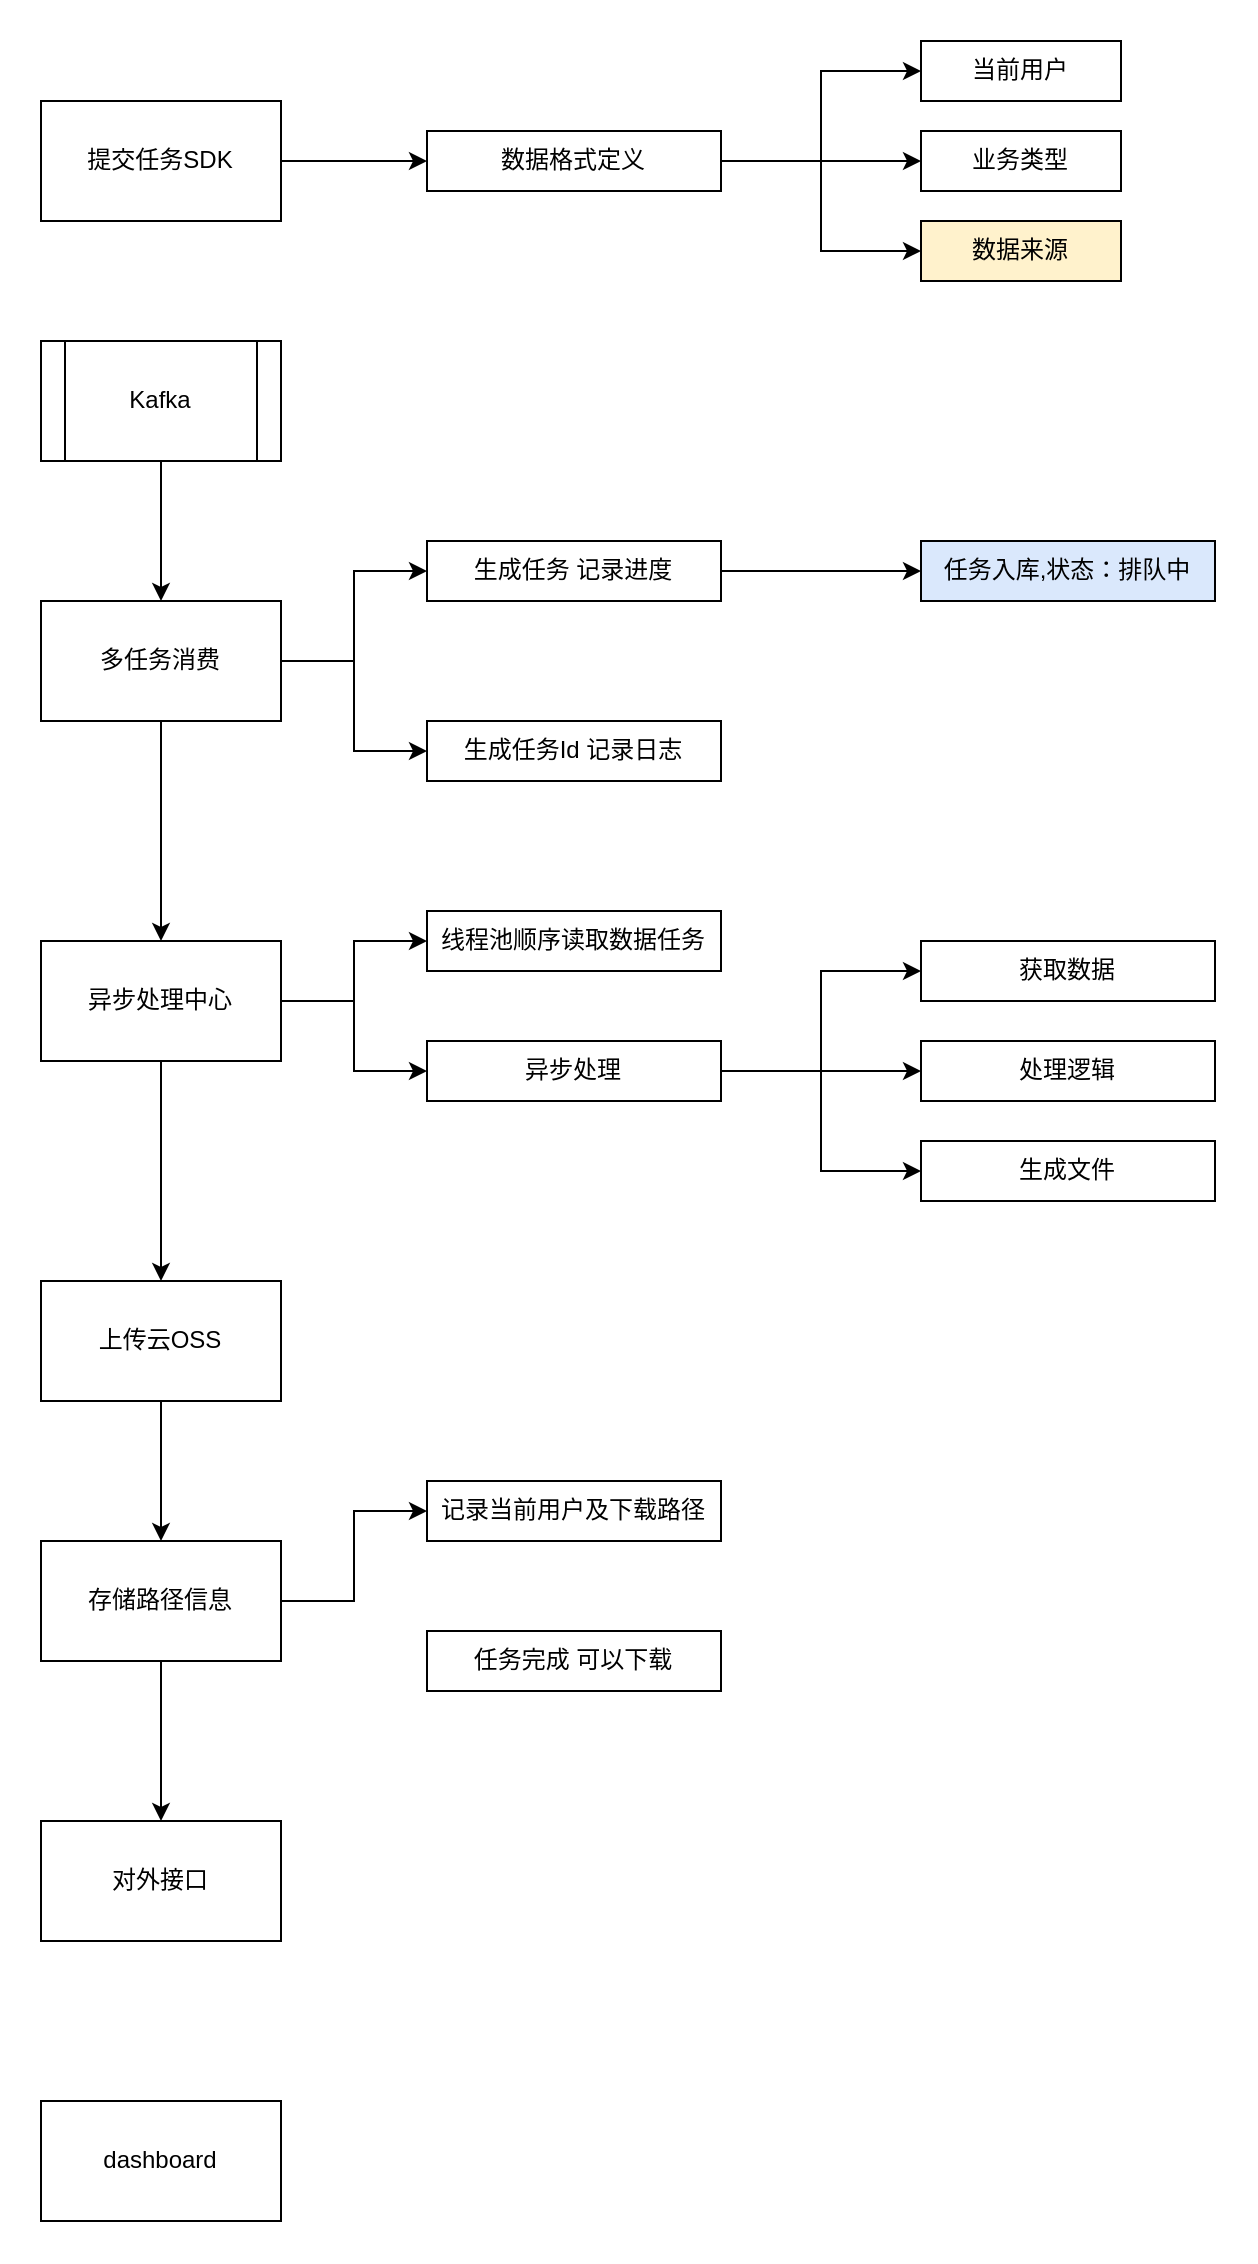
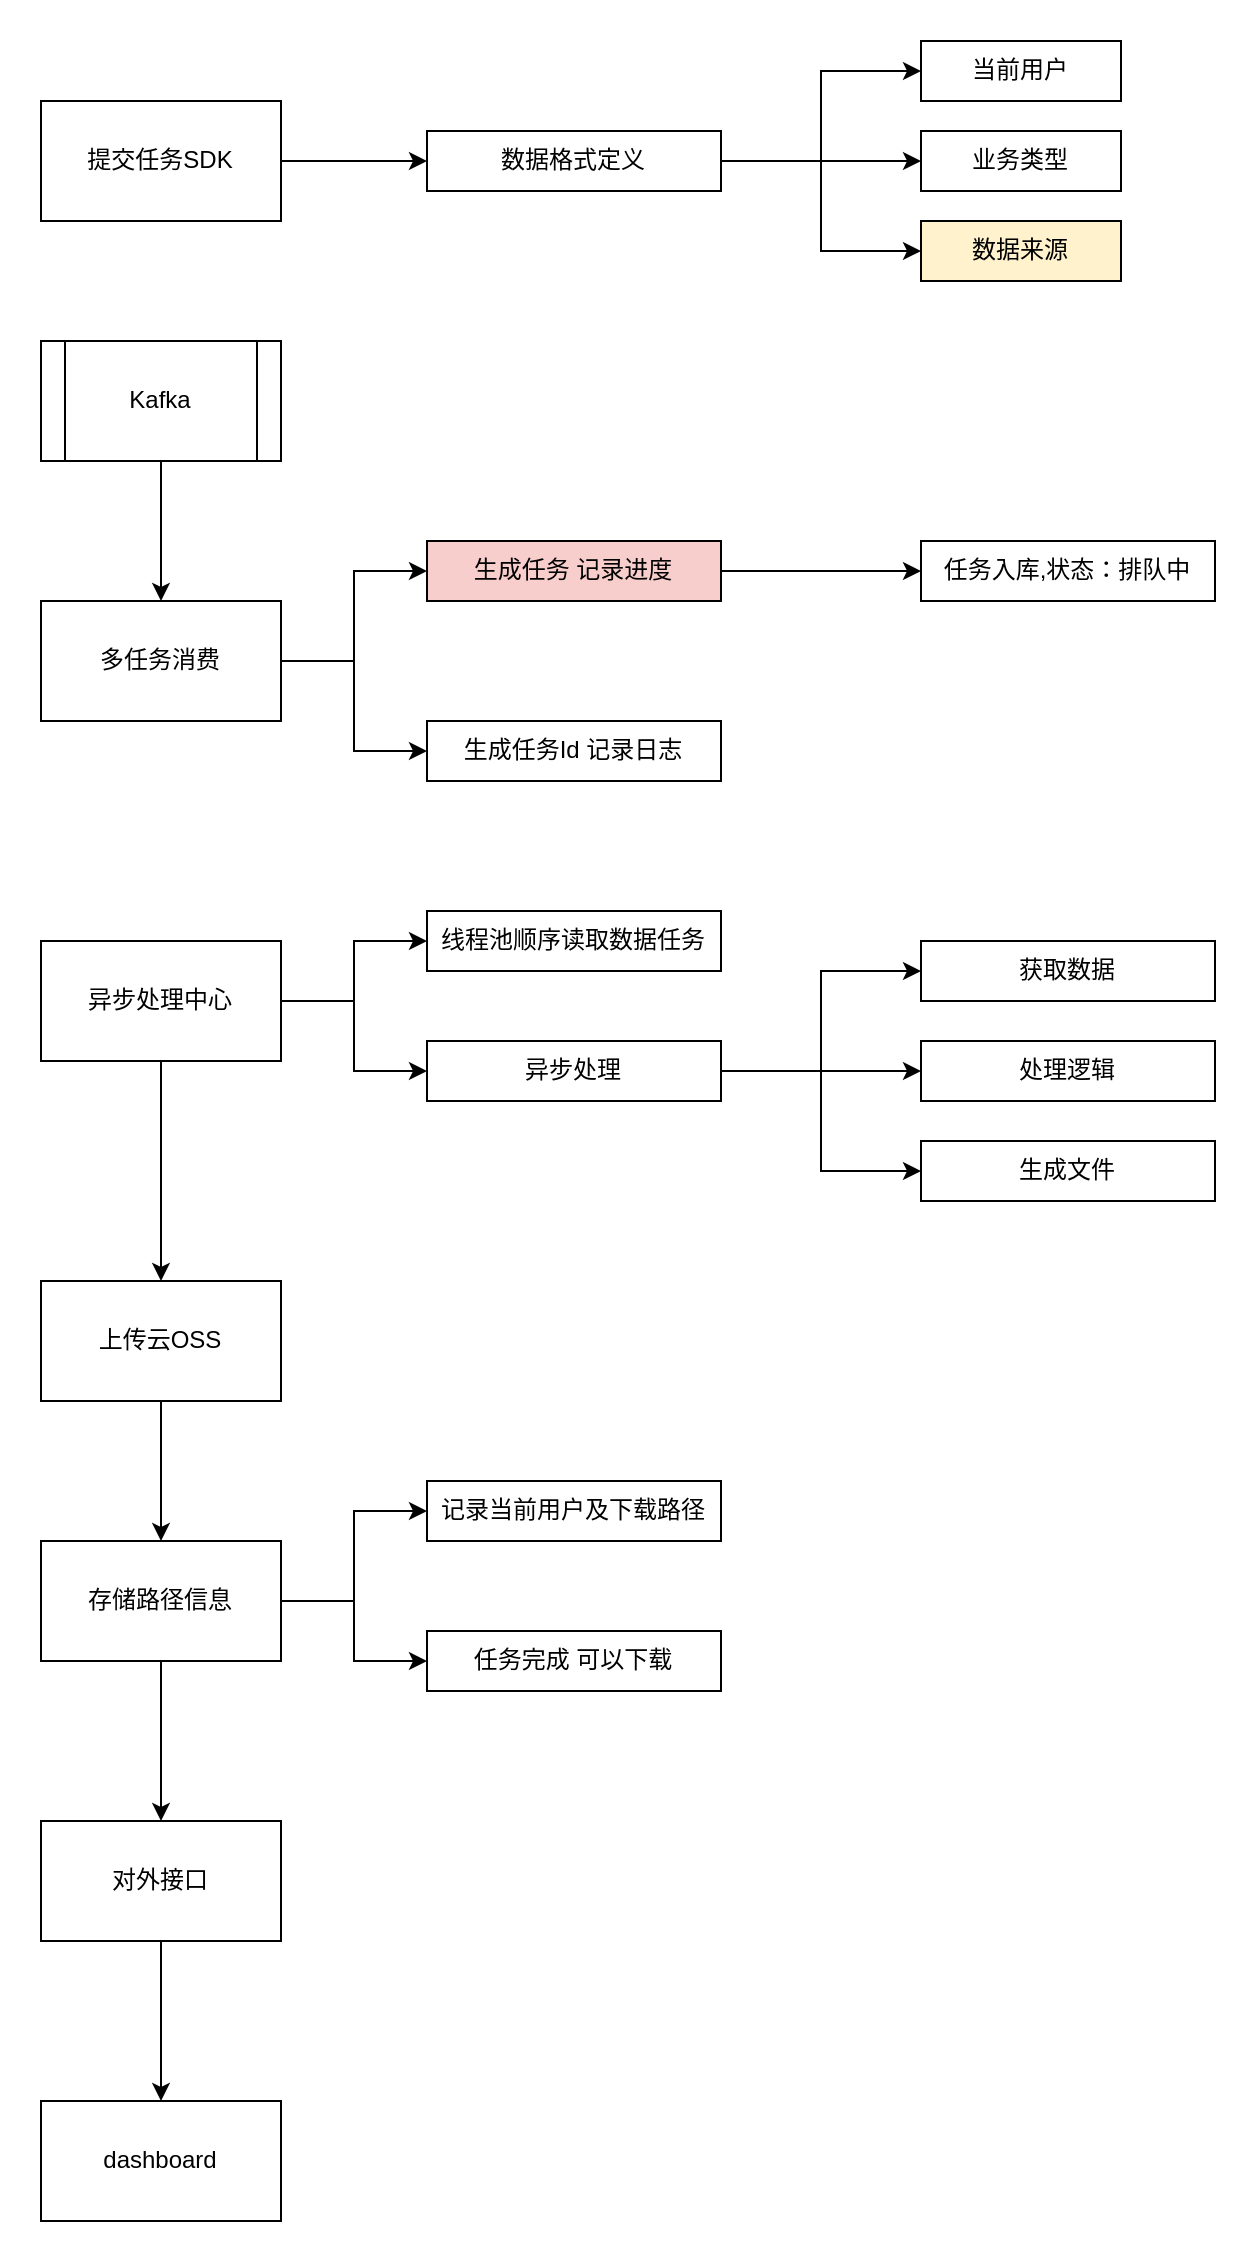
(574, 571) -> (574, 571)
(1068, 571) -> (1068, 571)
(161, 824) -> none
none -> (356, 1661)
none -> (161, 2014)
